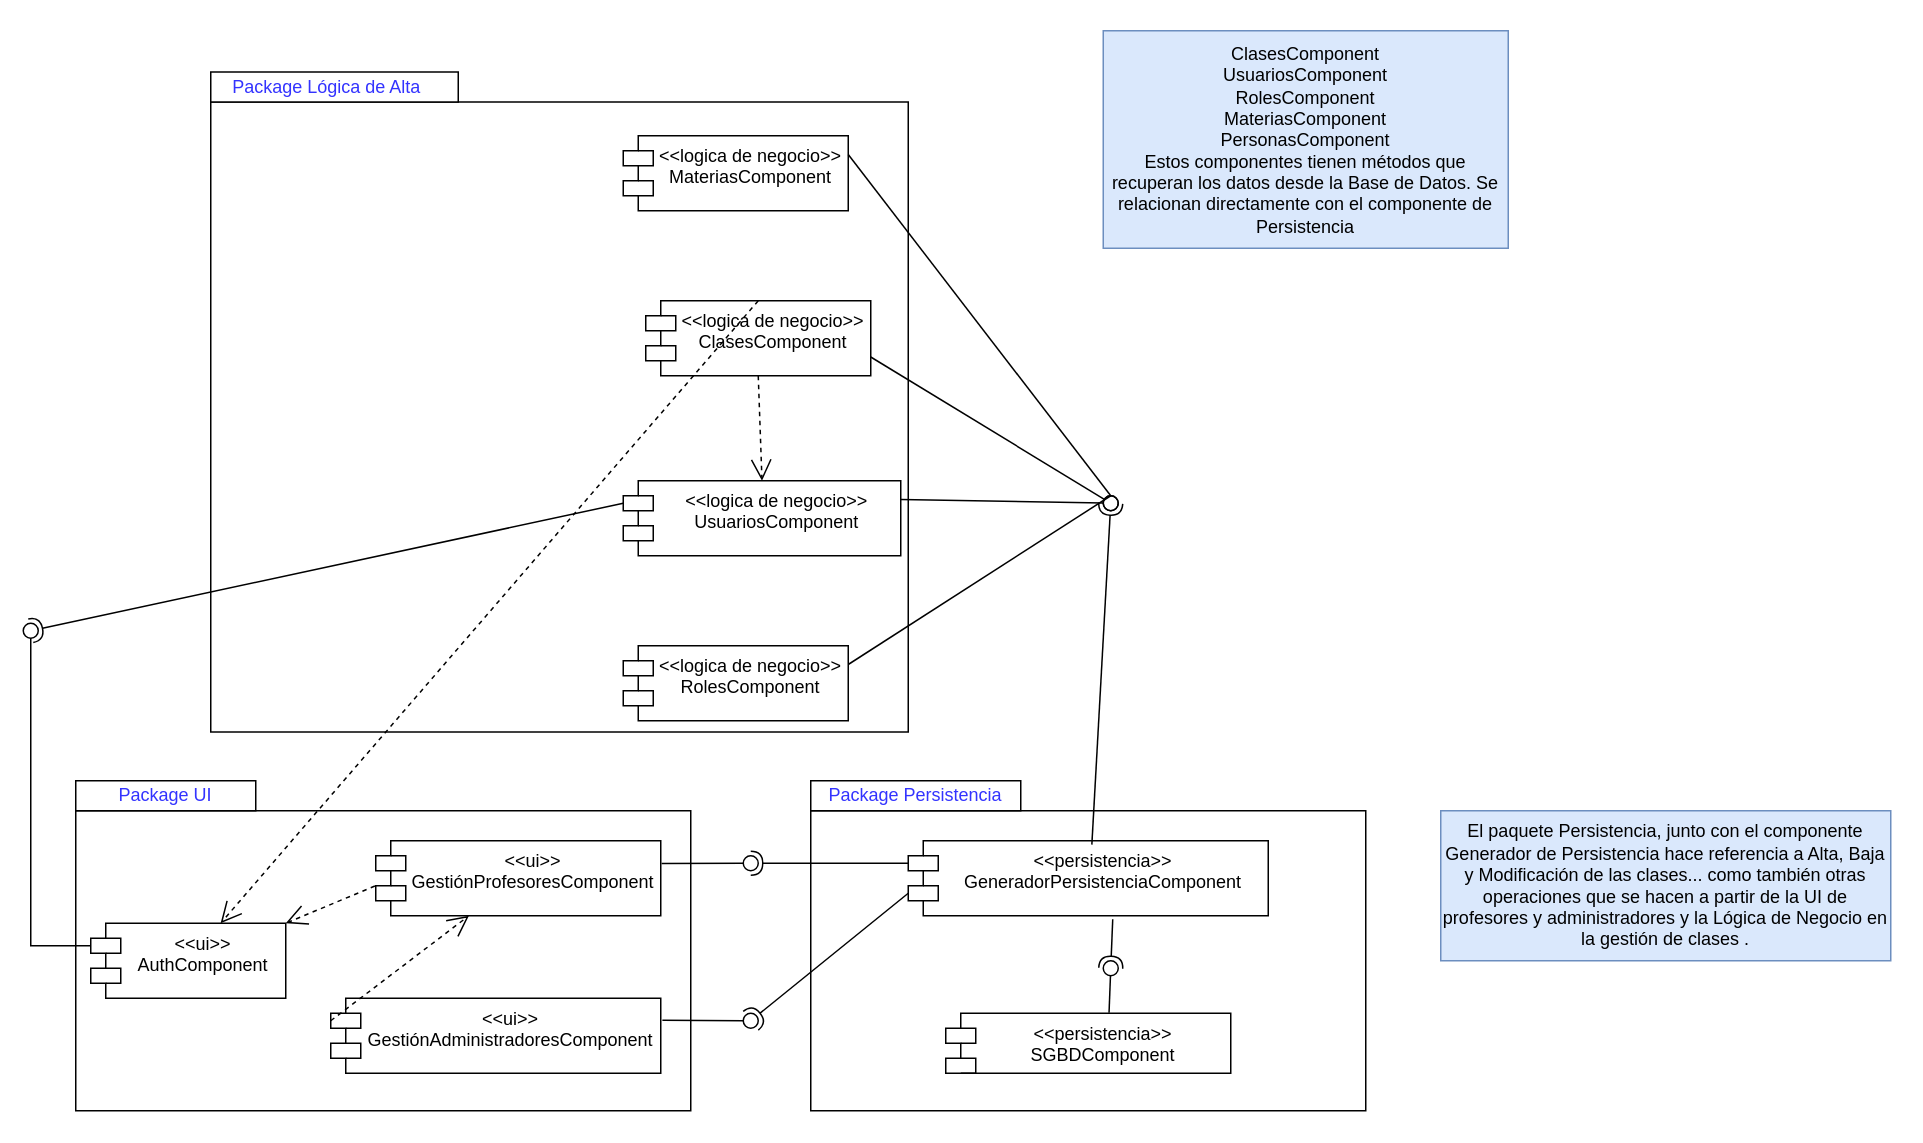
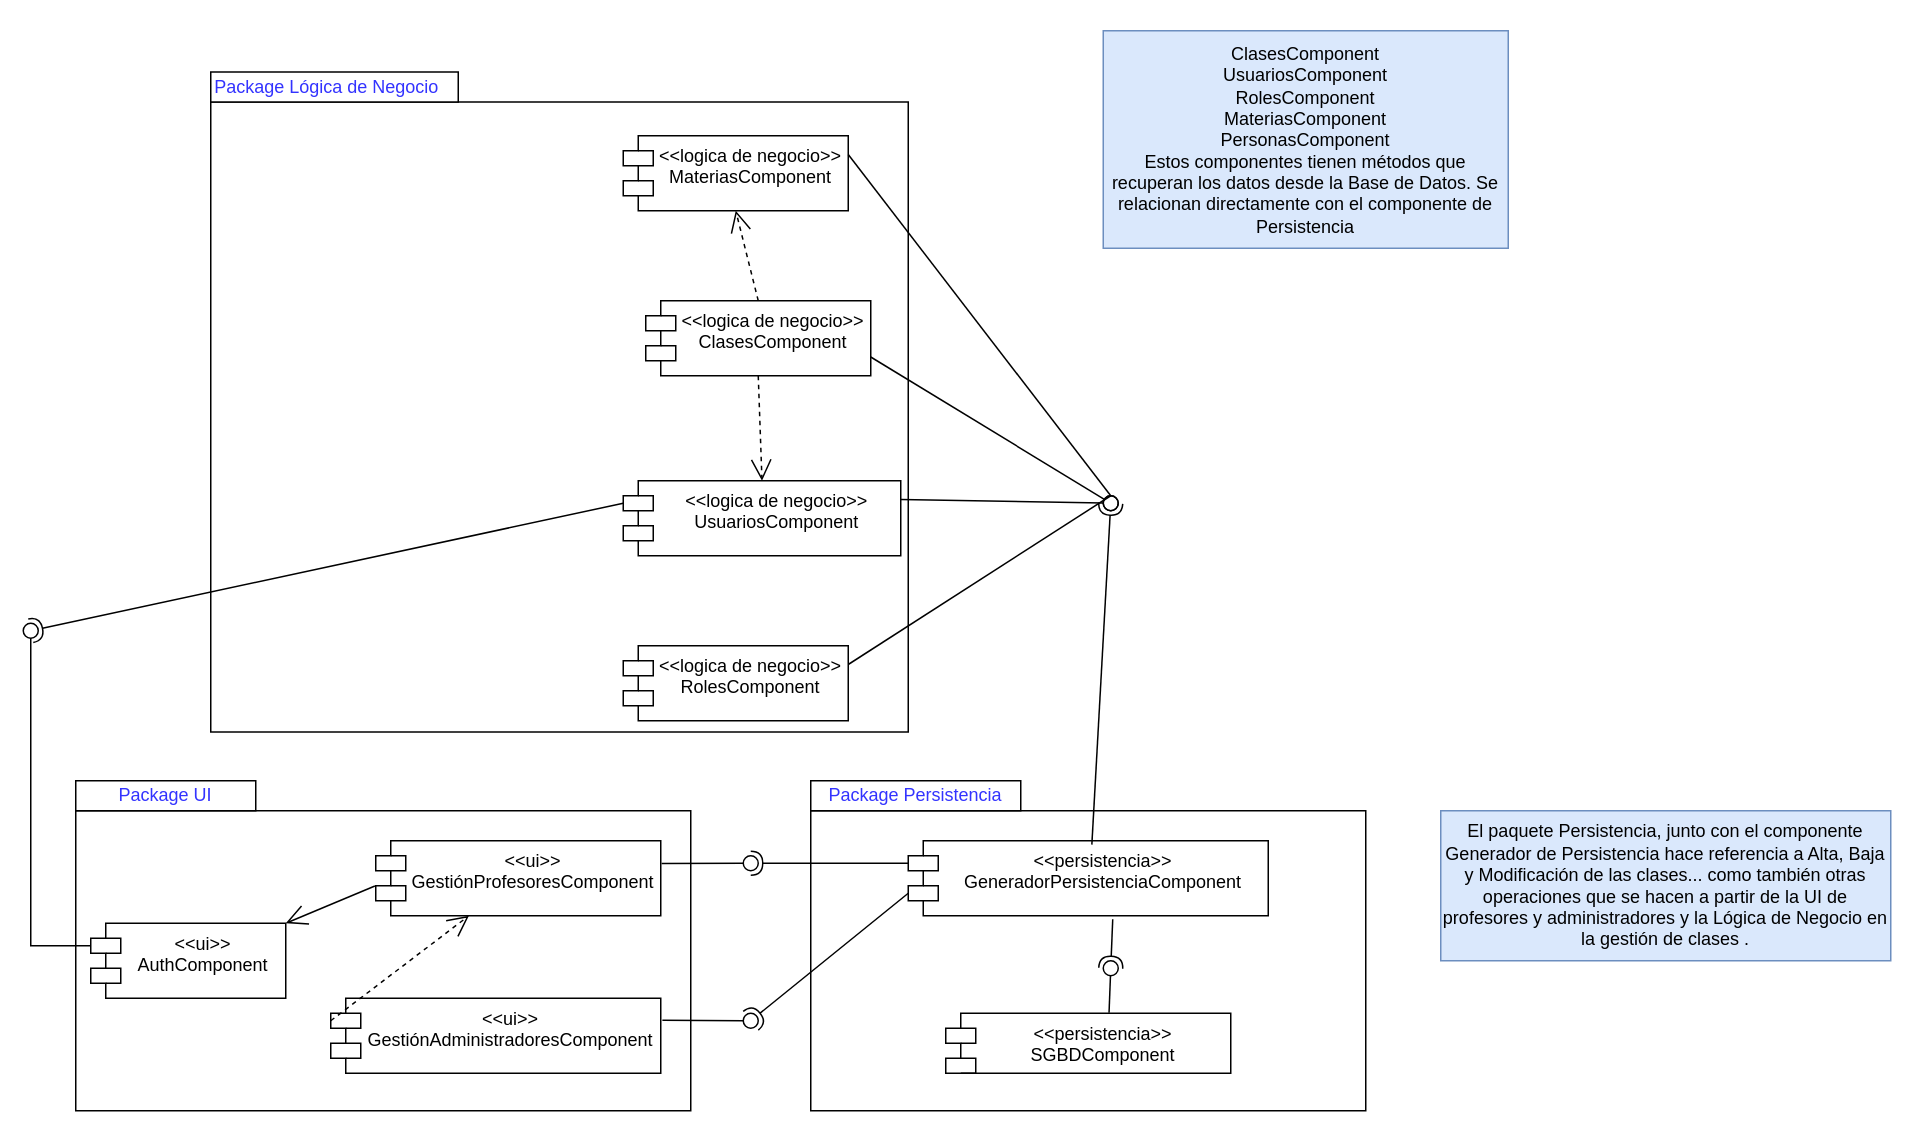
(327, 88) -> (327, 88)
(491, 610) -> (748, 258)
(331, 904) -> (331, 904)
